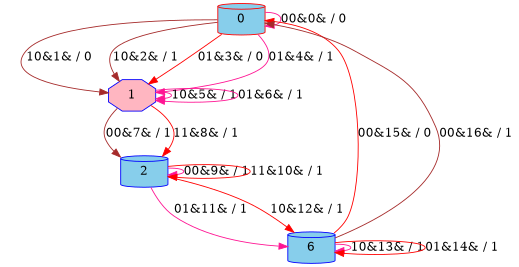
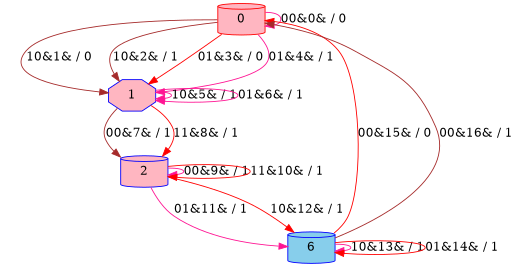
(241, 19) -> (241, 19)
(144, 172) -> (144, 172)
